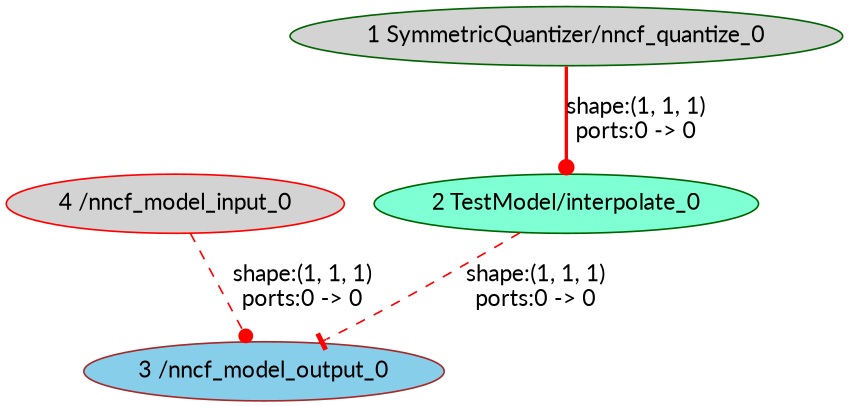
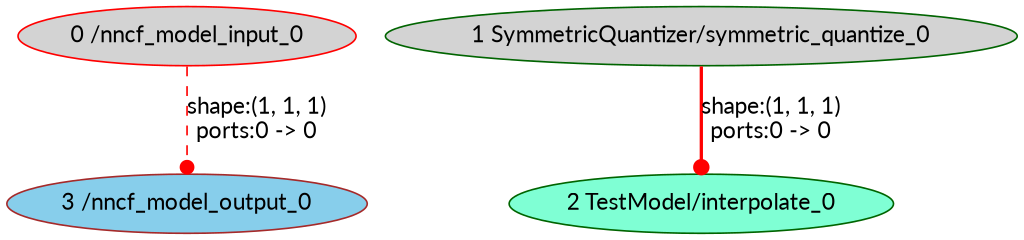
(566, 36) -> (701, 36)
(175, 204) -> (187, 36)
(424, 288) -> none
